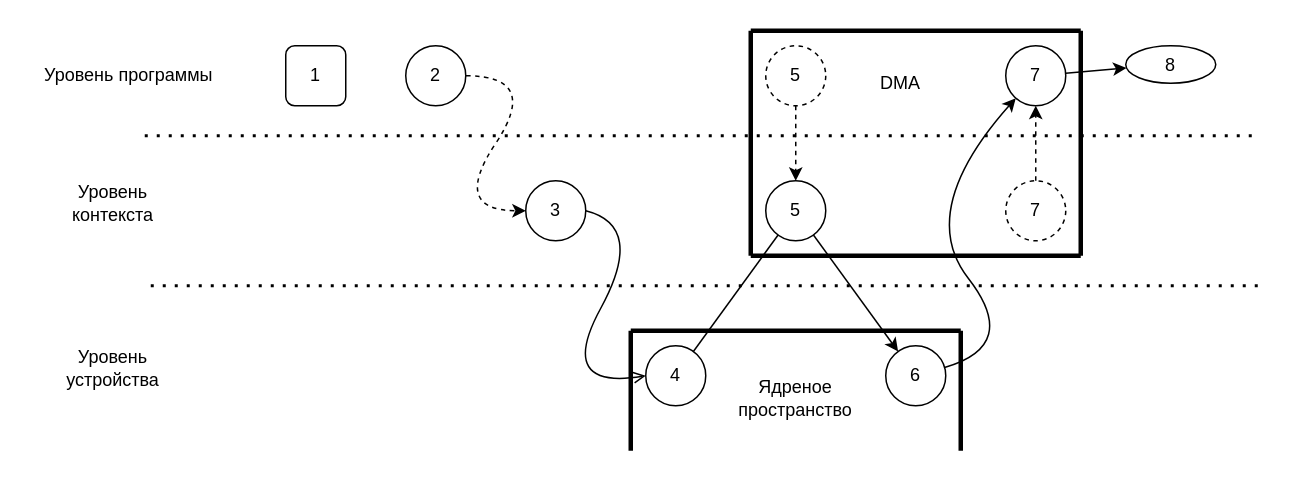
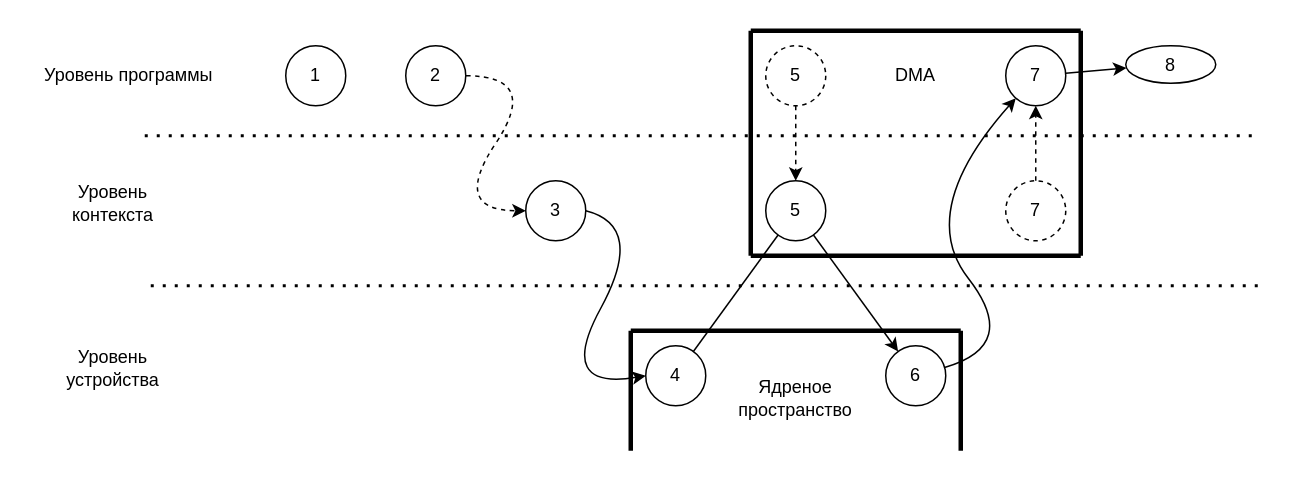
(316, 76) -> (316, 76)
(901, 83) -> (916, 76)
(602, 376) -> (598, 376)
